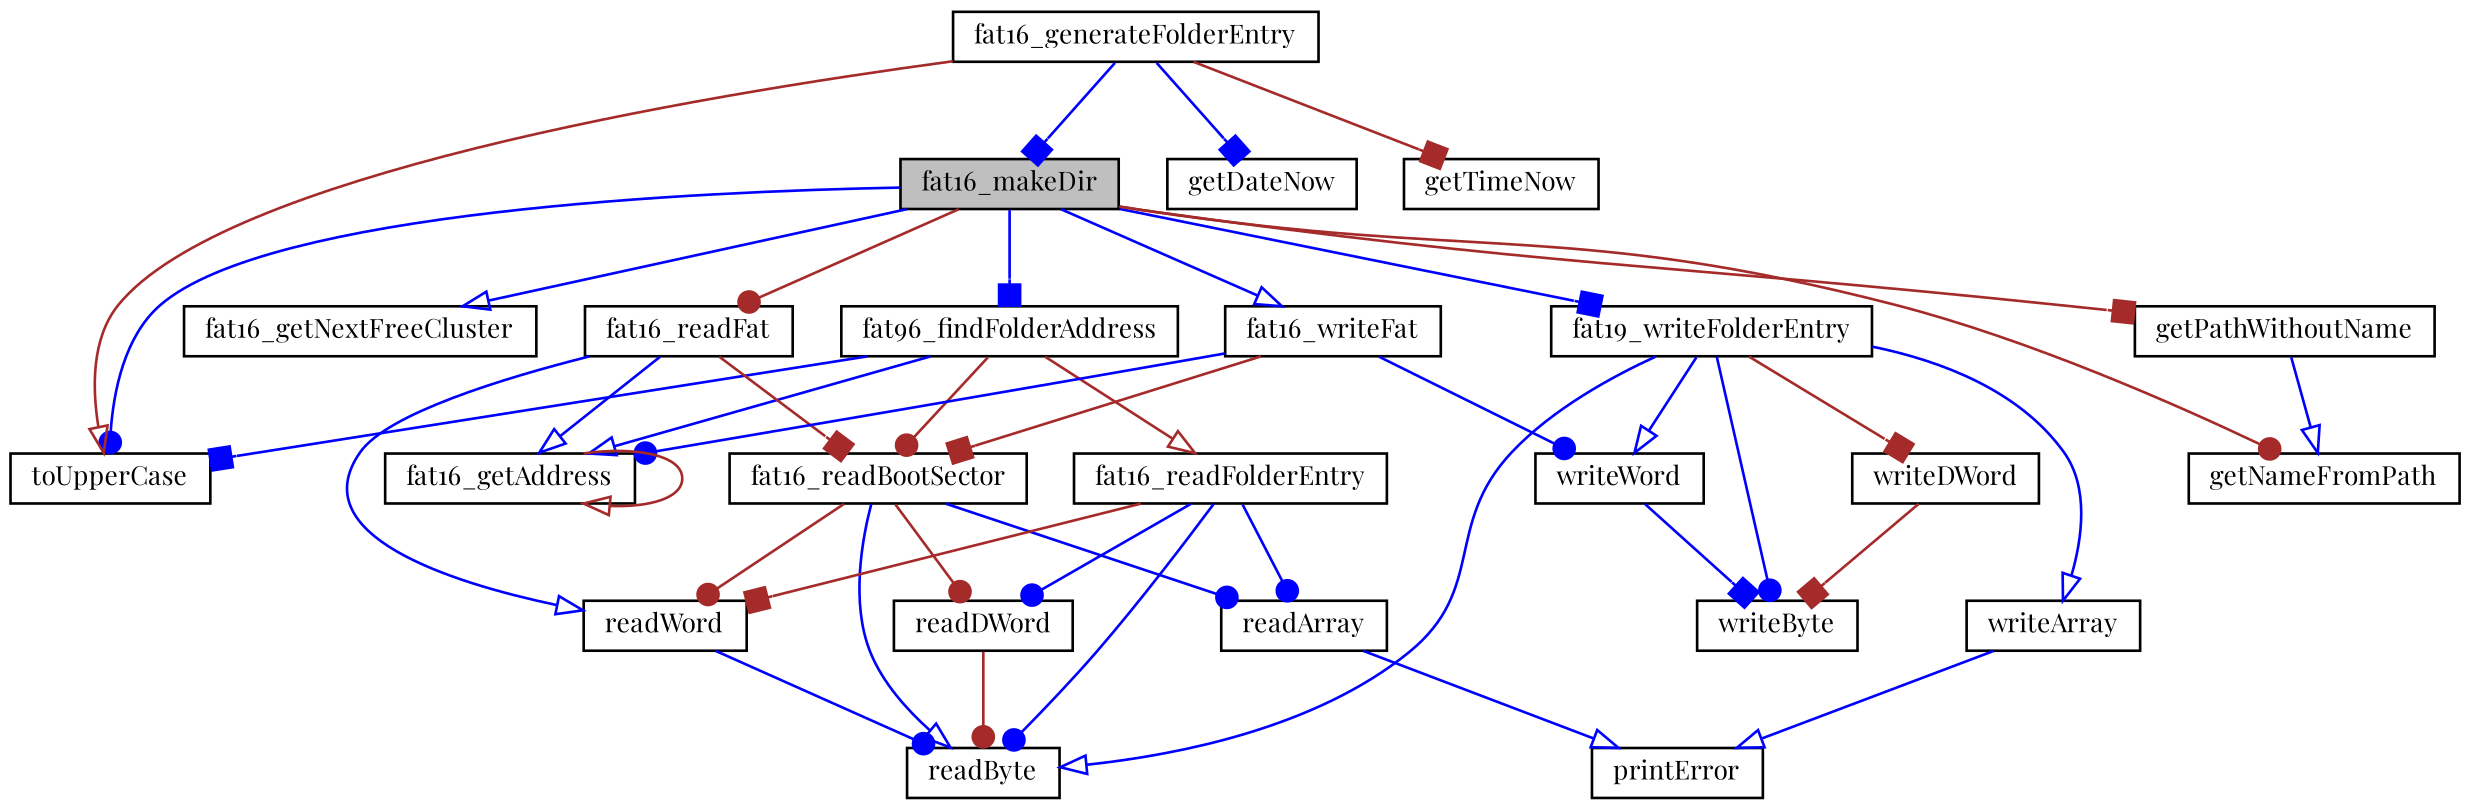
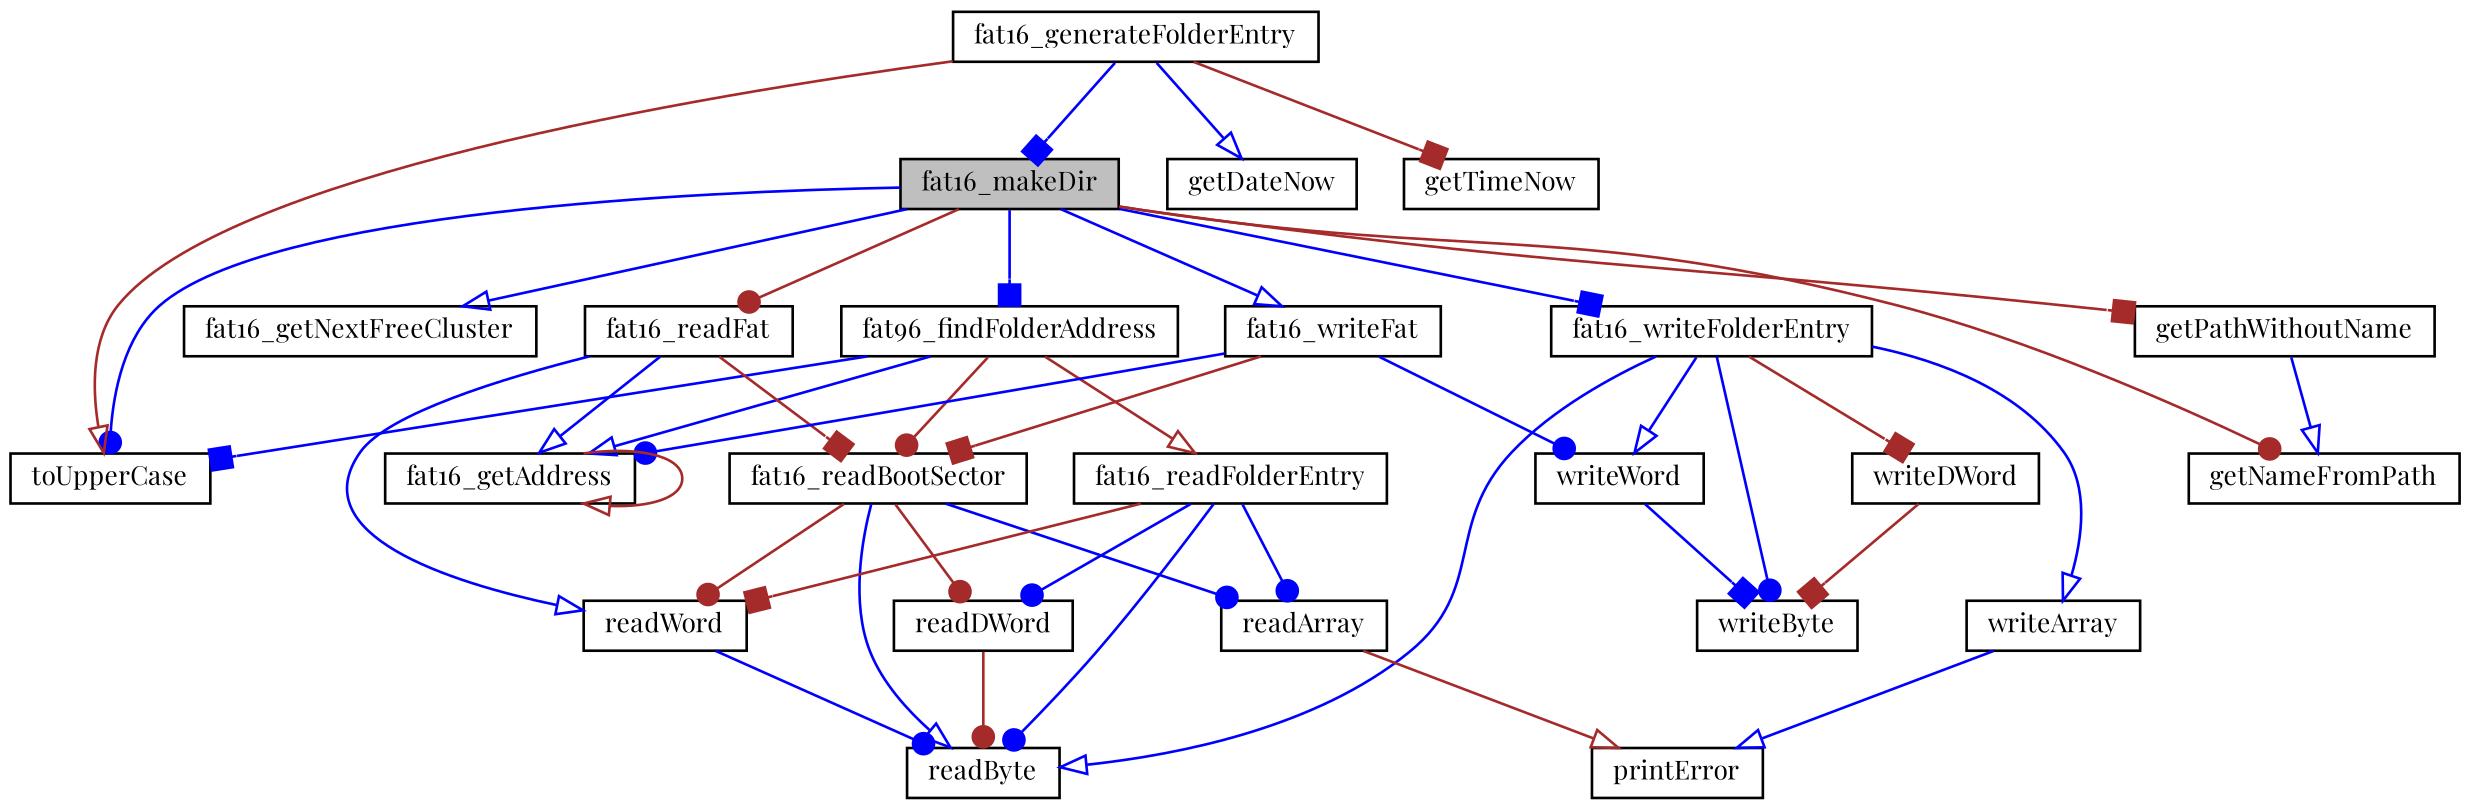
(1190, 101) -> (1190, 101)
(1712, 331) -> (1712, 331)
(1478, 695) -> (1478, 695)
